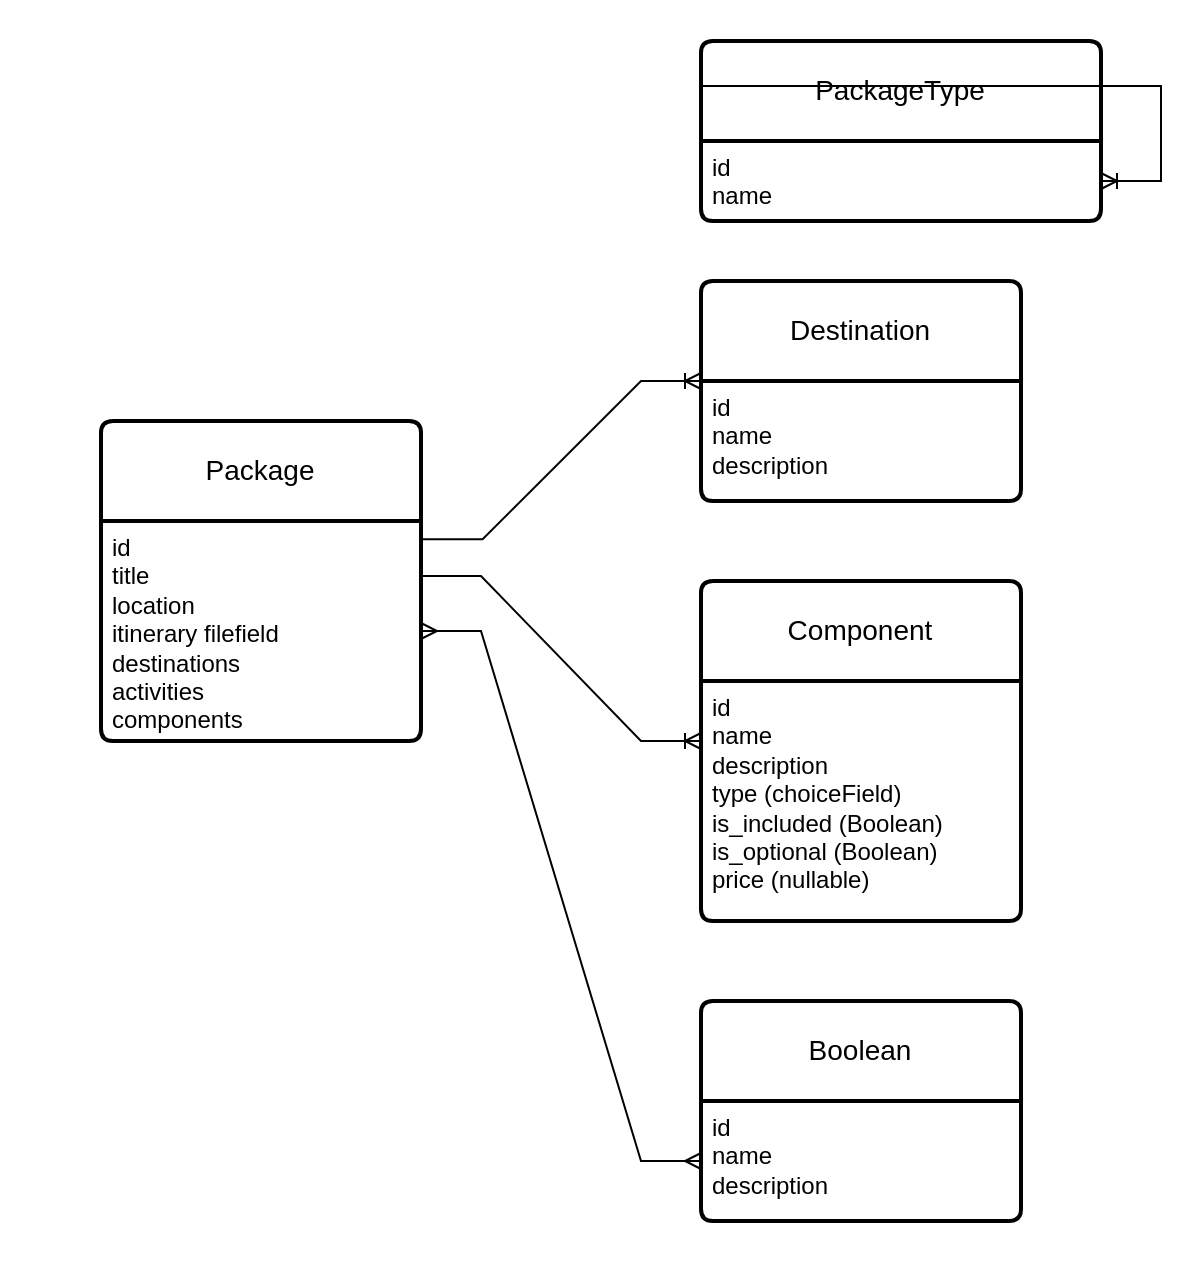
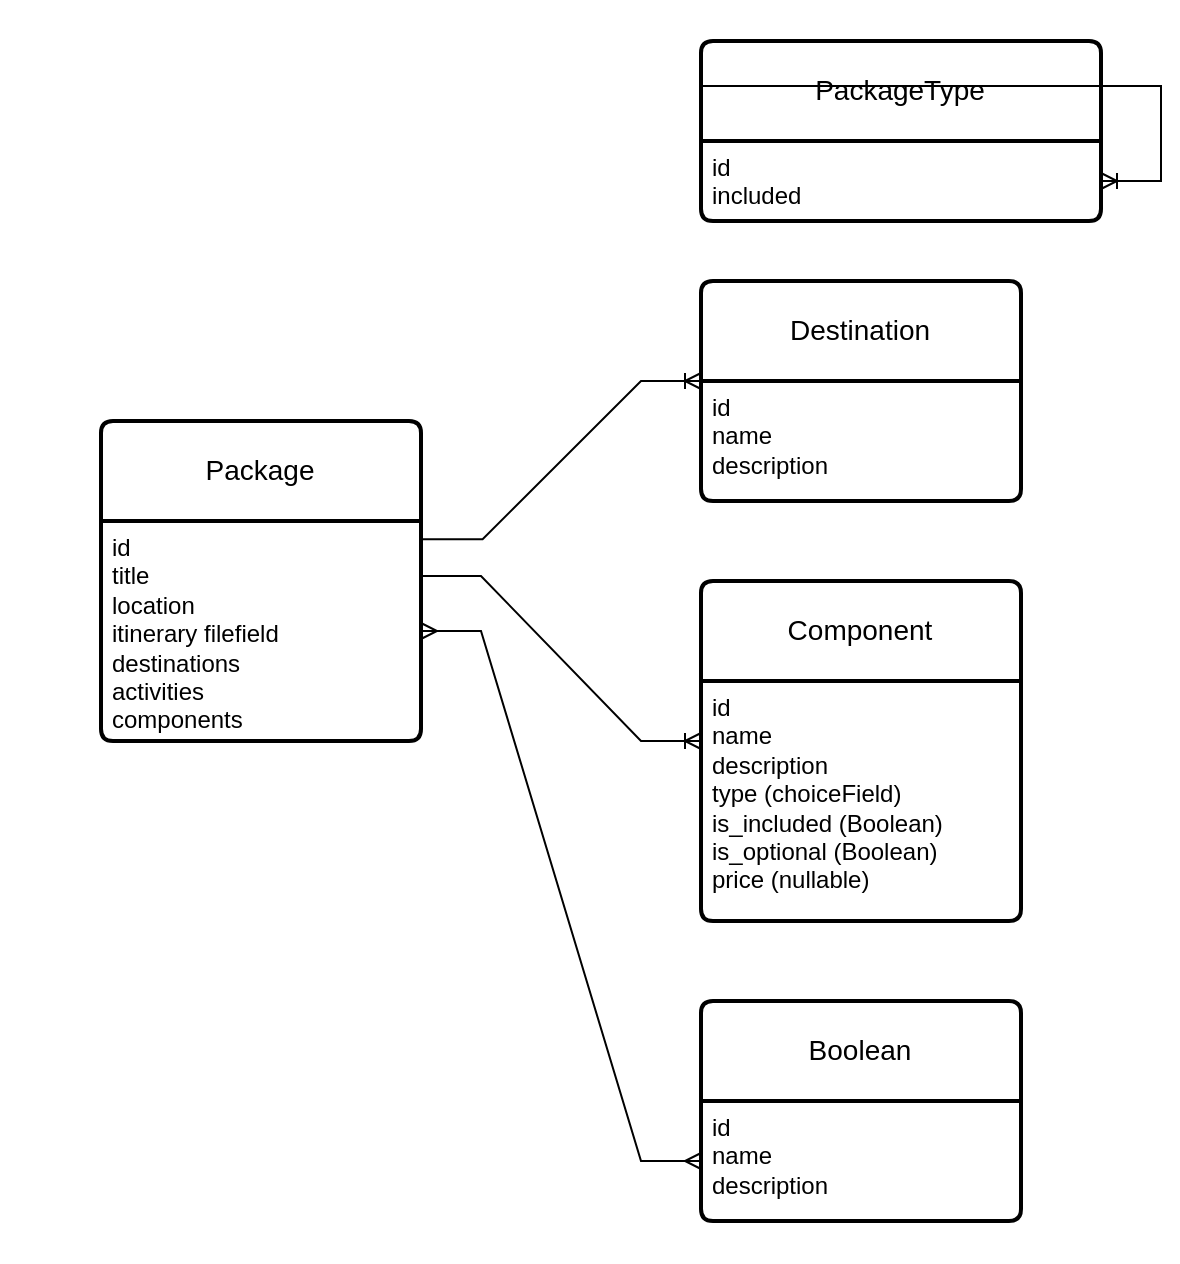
(740, 184) -> (761, 184)
